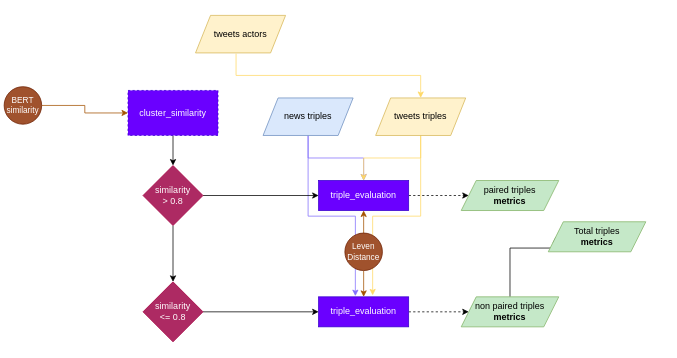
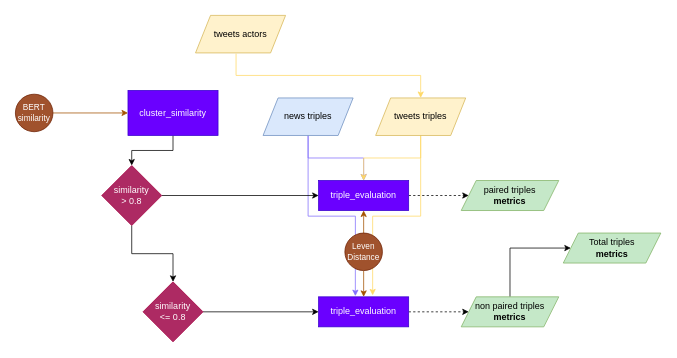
(23, 105) -> (34, 113)
(173, 113) -> (173, 113)
(173, 195) -> (132, 195)
(597, 237) -> (612, 248)
